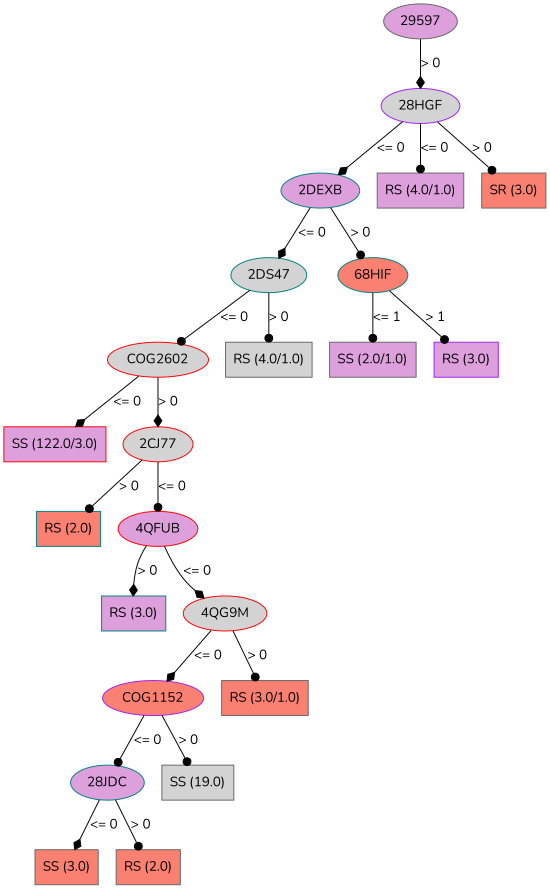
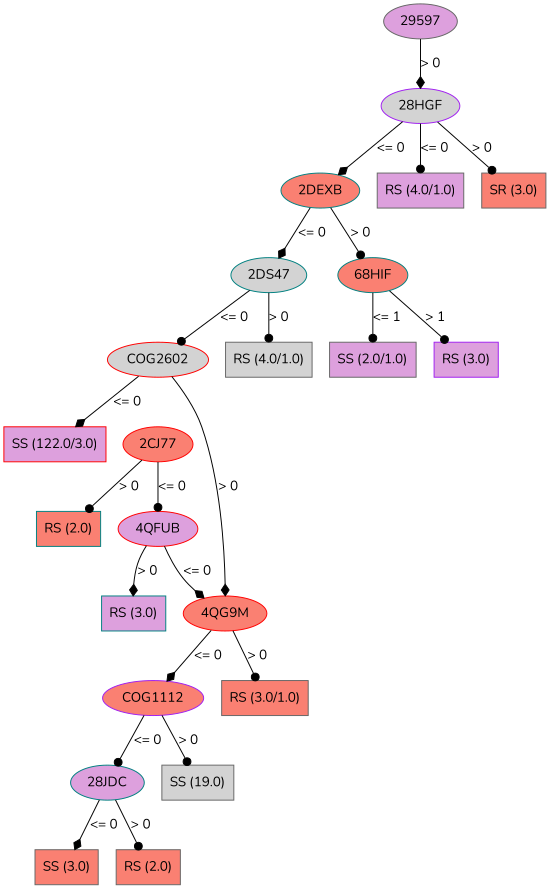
(320, 191) -> (320, 191)
(158, 396) -> (214, 476)
(158, 444) -> (158, 444)
(225, 613) -> (225, 613)
(153, 698) -> (153, 698)
